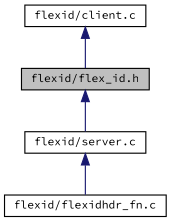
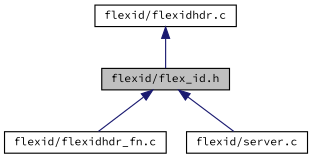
(85, 16) -> (166, 16)
(85, 180) -> (121, 114)
